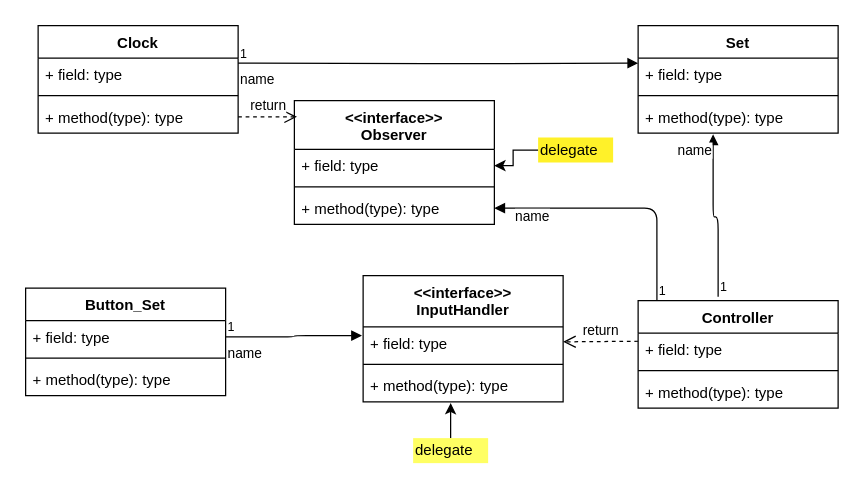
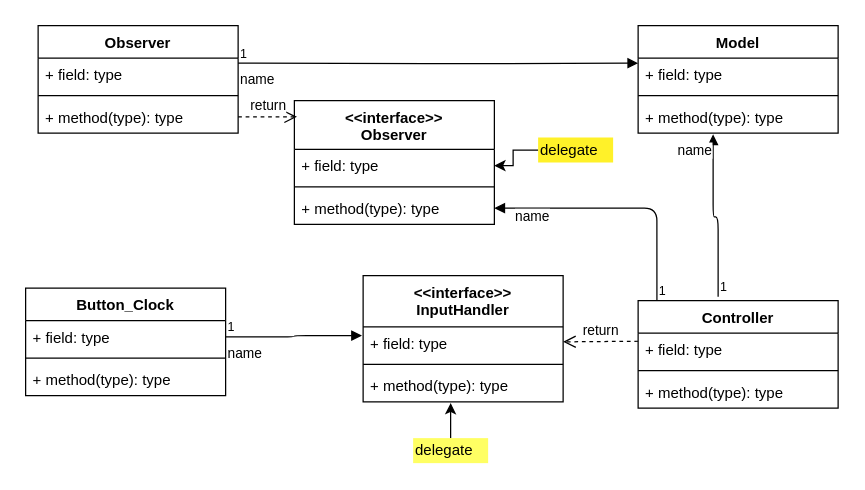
(138, 43) -> (138, 43)
(738, 43) -> (738, 43)
(125, 305) -> (125, 305)
